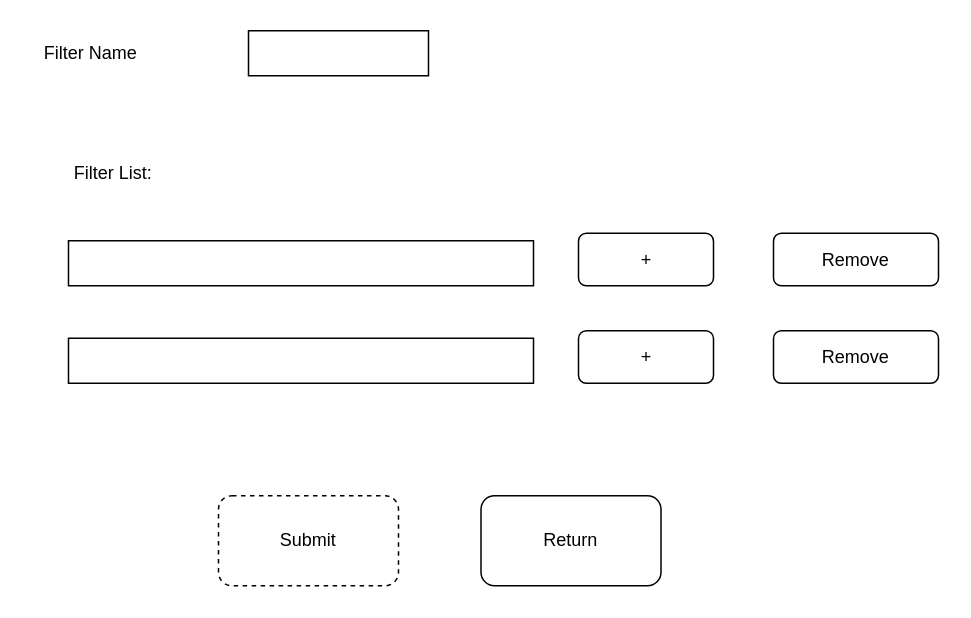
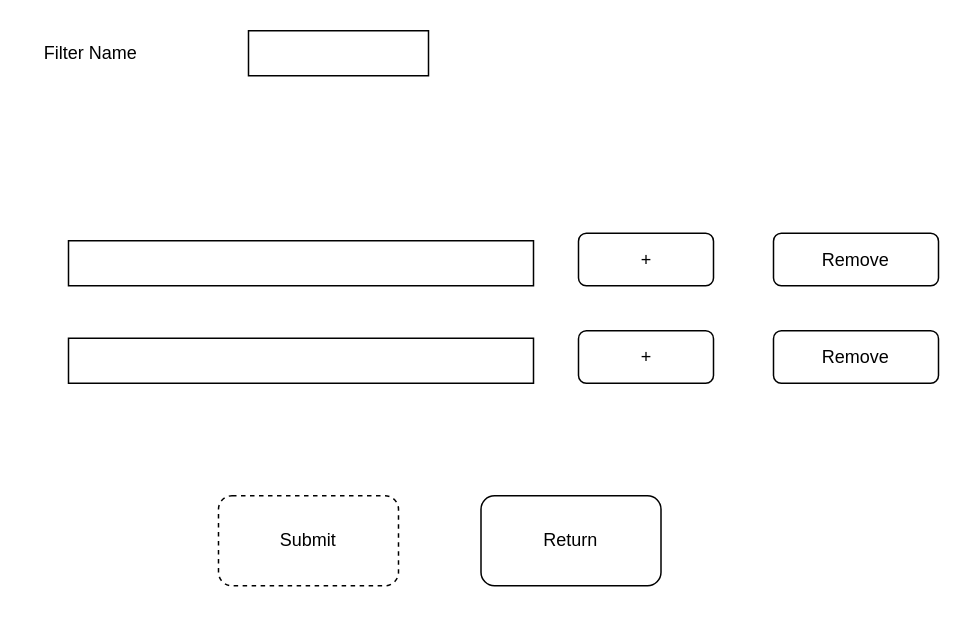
(113, 173) -> none
